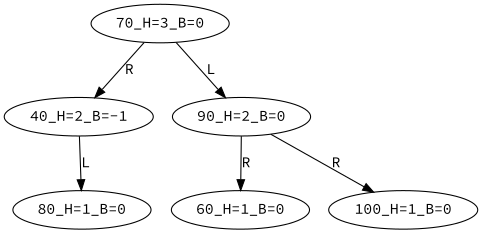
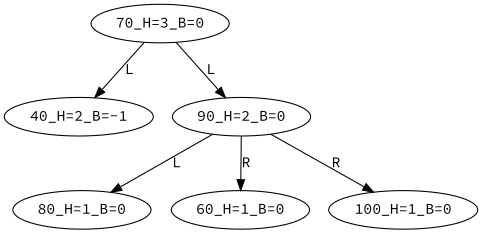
(130, 70) -> (130, 70)
(80, 158) -> (167, 161)
